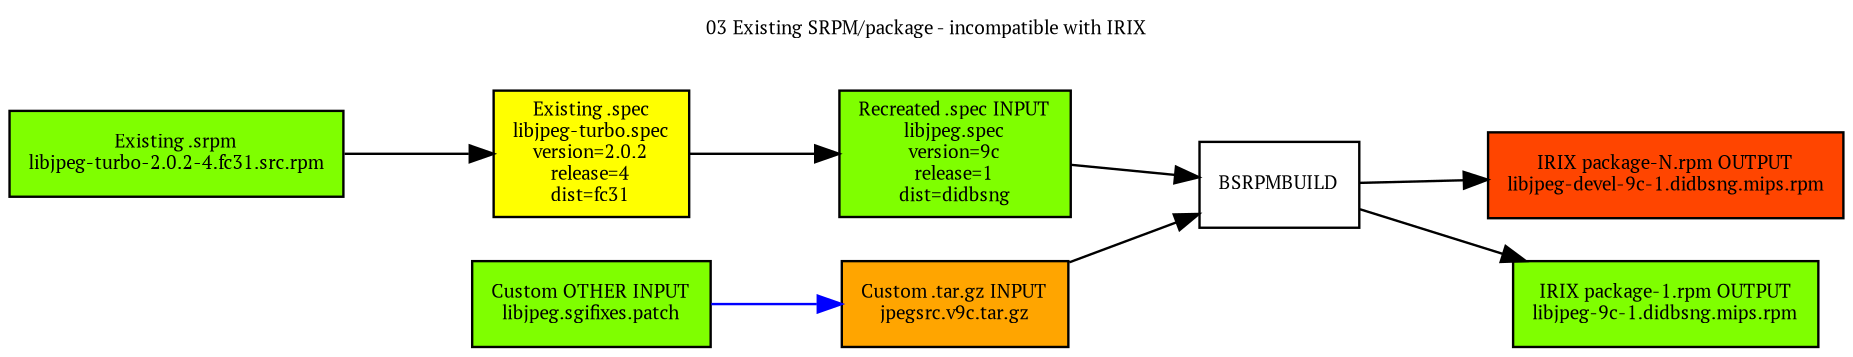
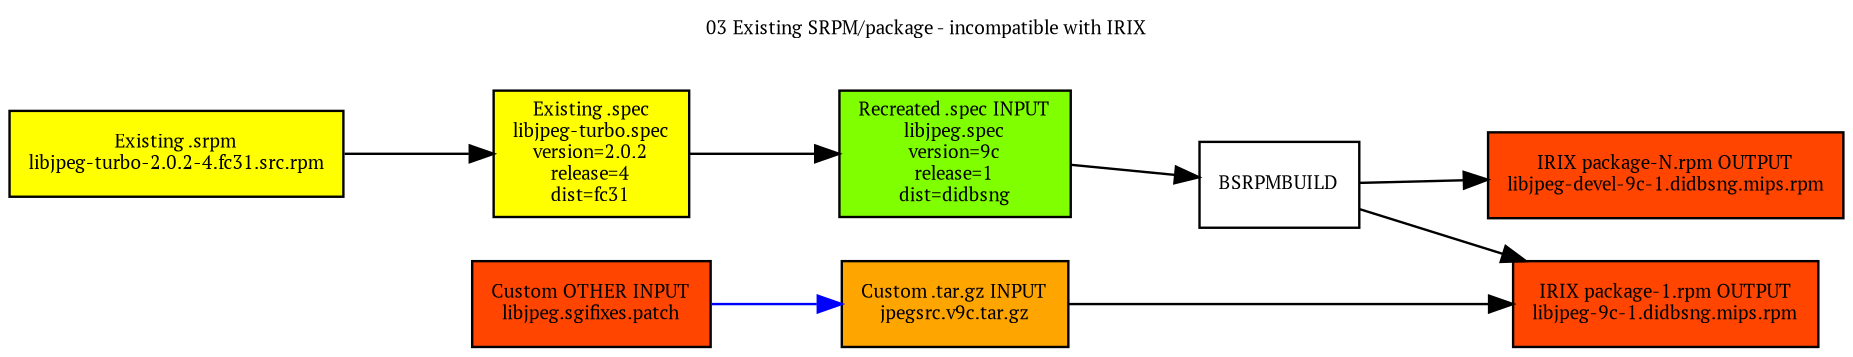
(176, 154) -> (176, 154)
(1123, 242) -> (1279, 304)
(591, 304) -> (591, 304)
(1666, 304) -> (1666, 304)
